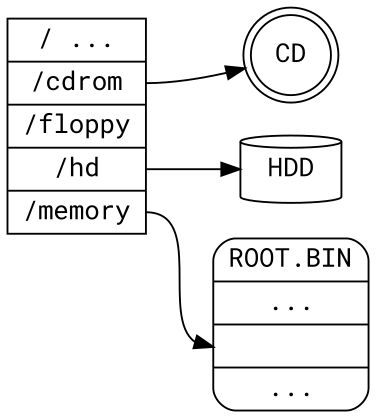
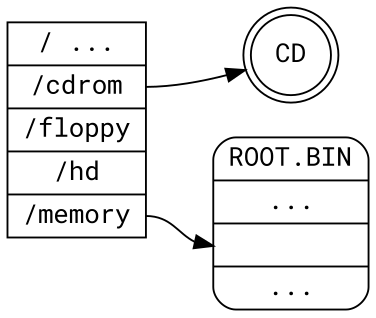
(291, 169) -> none
